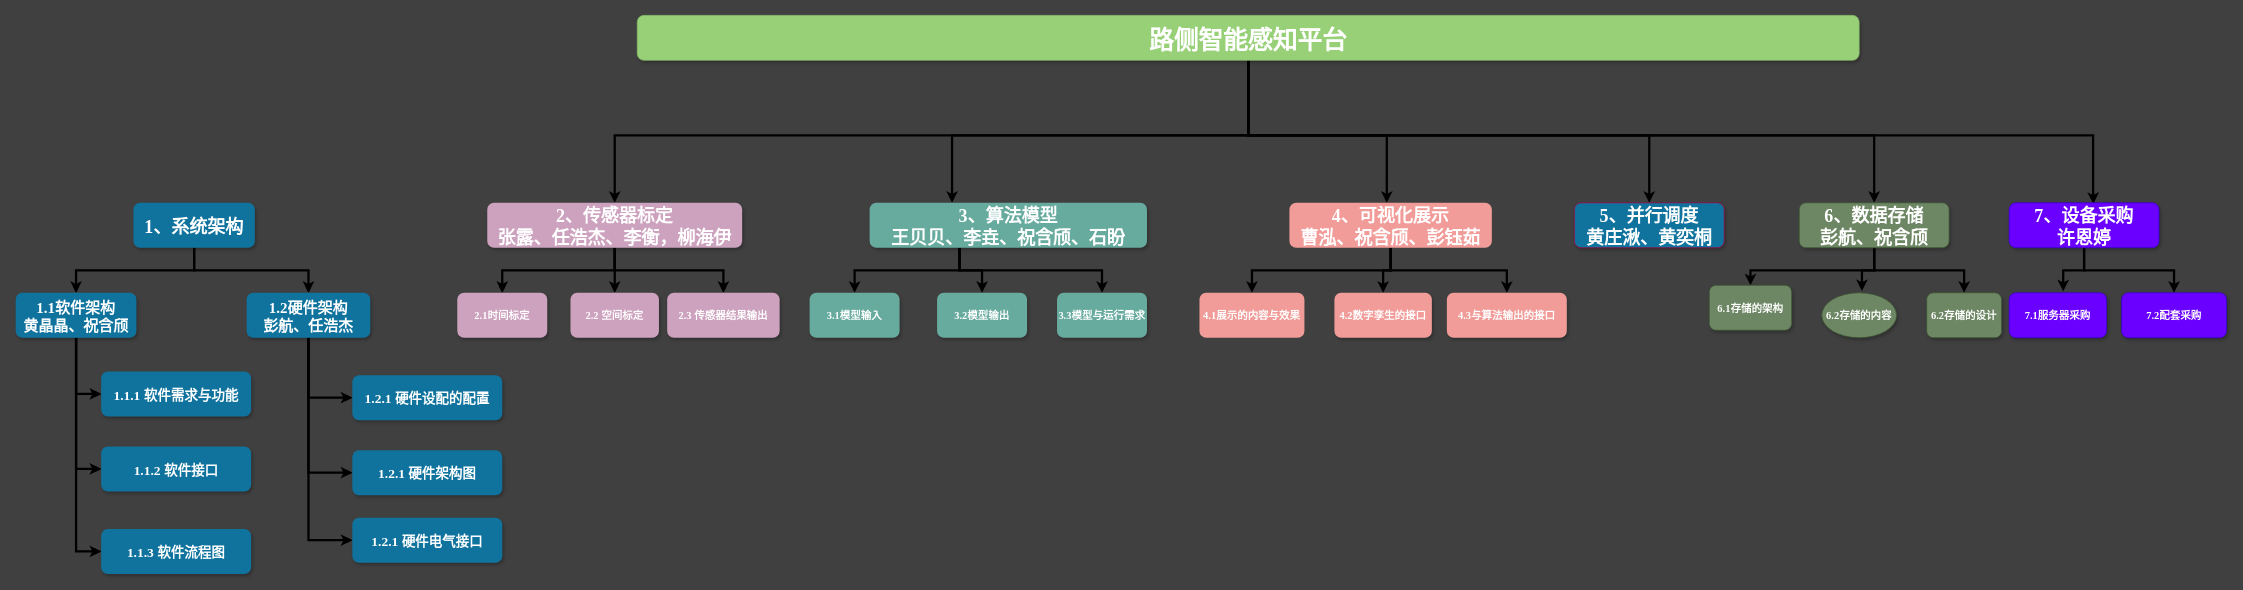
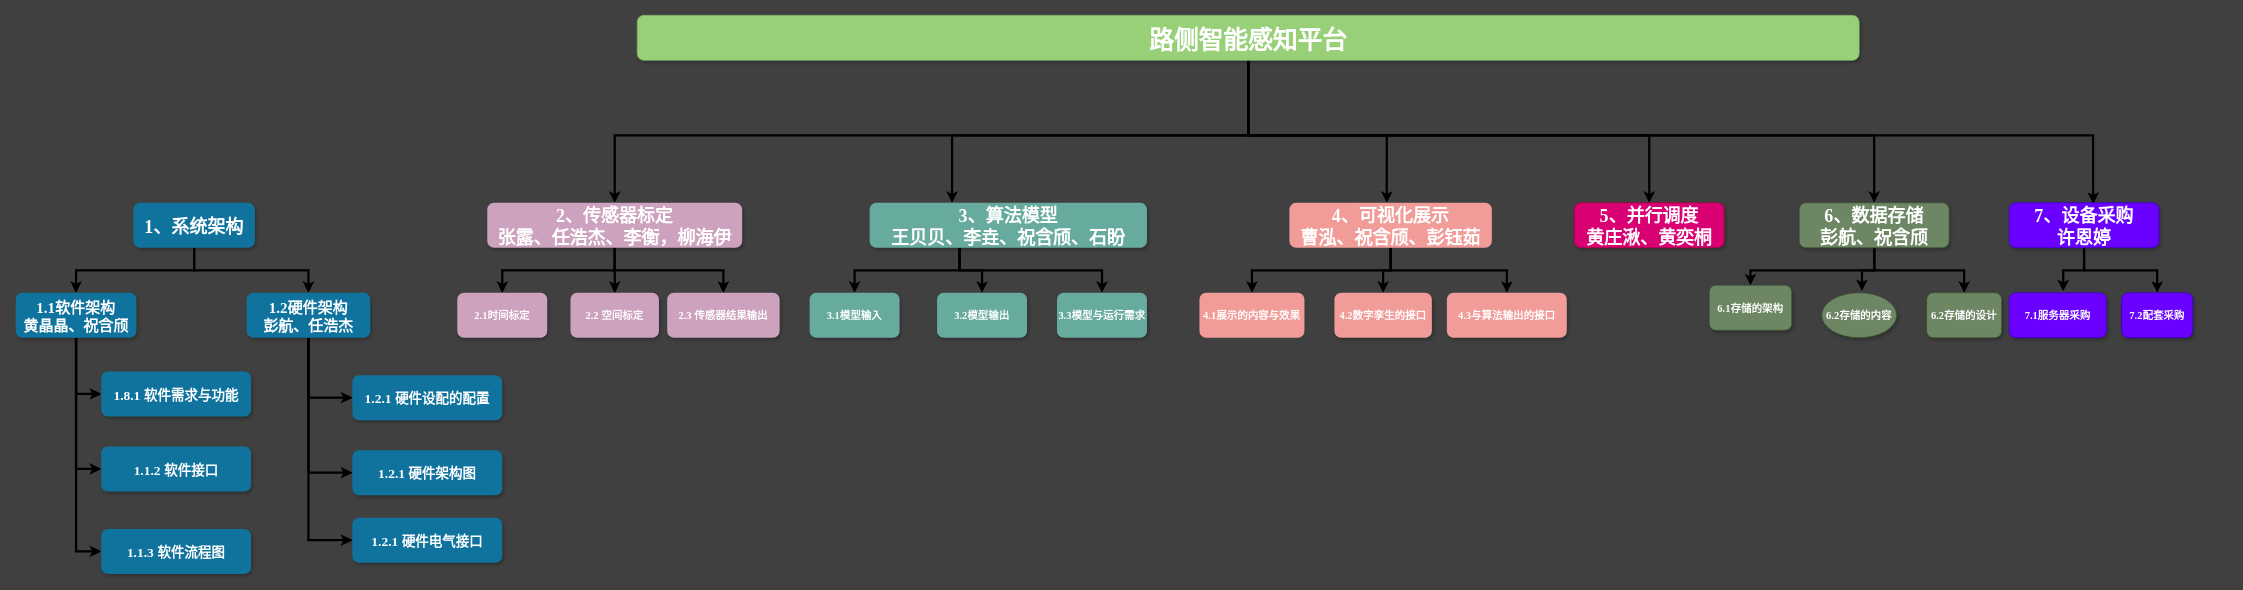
(1650, 225) -> (1650, 225)
(2175, 315) -> (2158, 315)
(176, 395) -> (176, 395)
